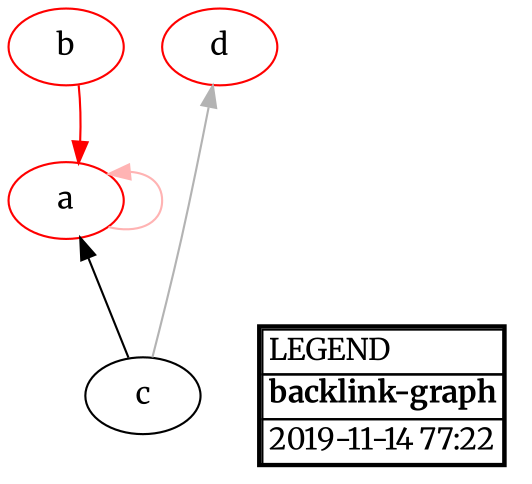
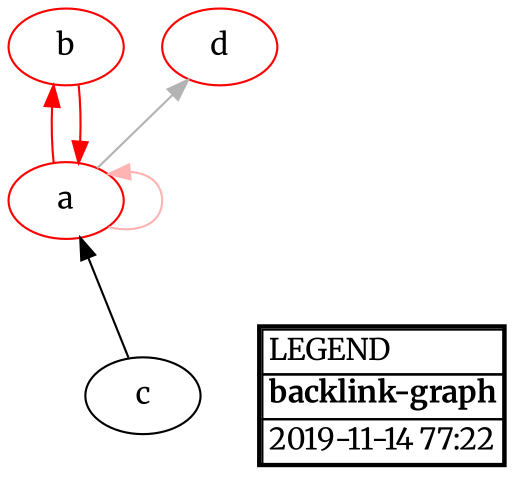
none -> (52, 135)
(183, 233) -> (135, 131)
